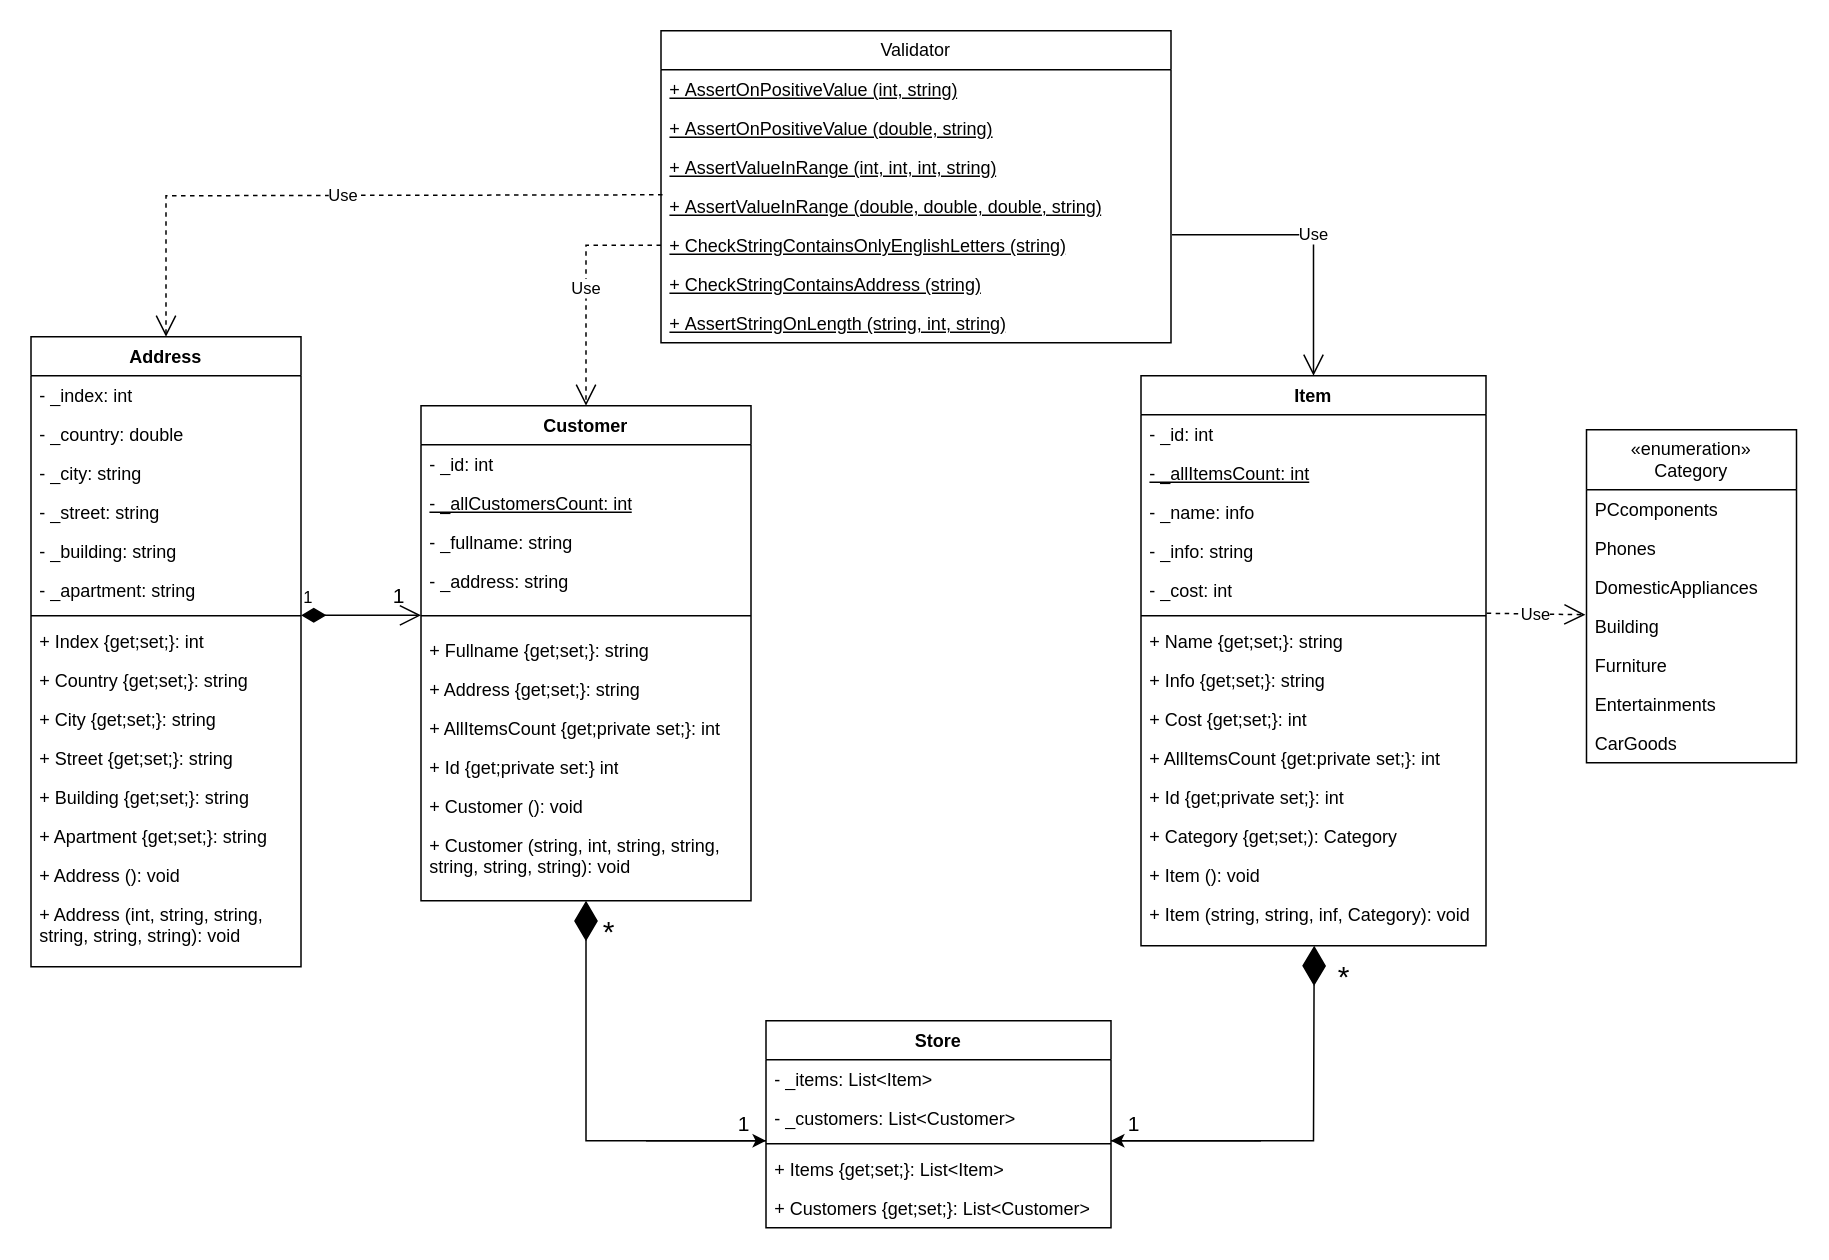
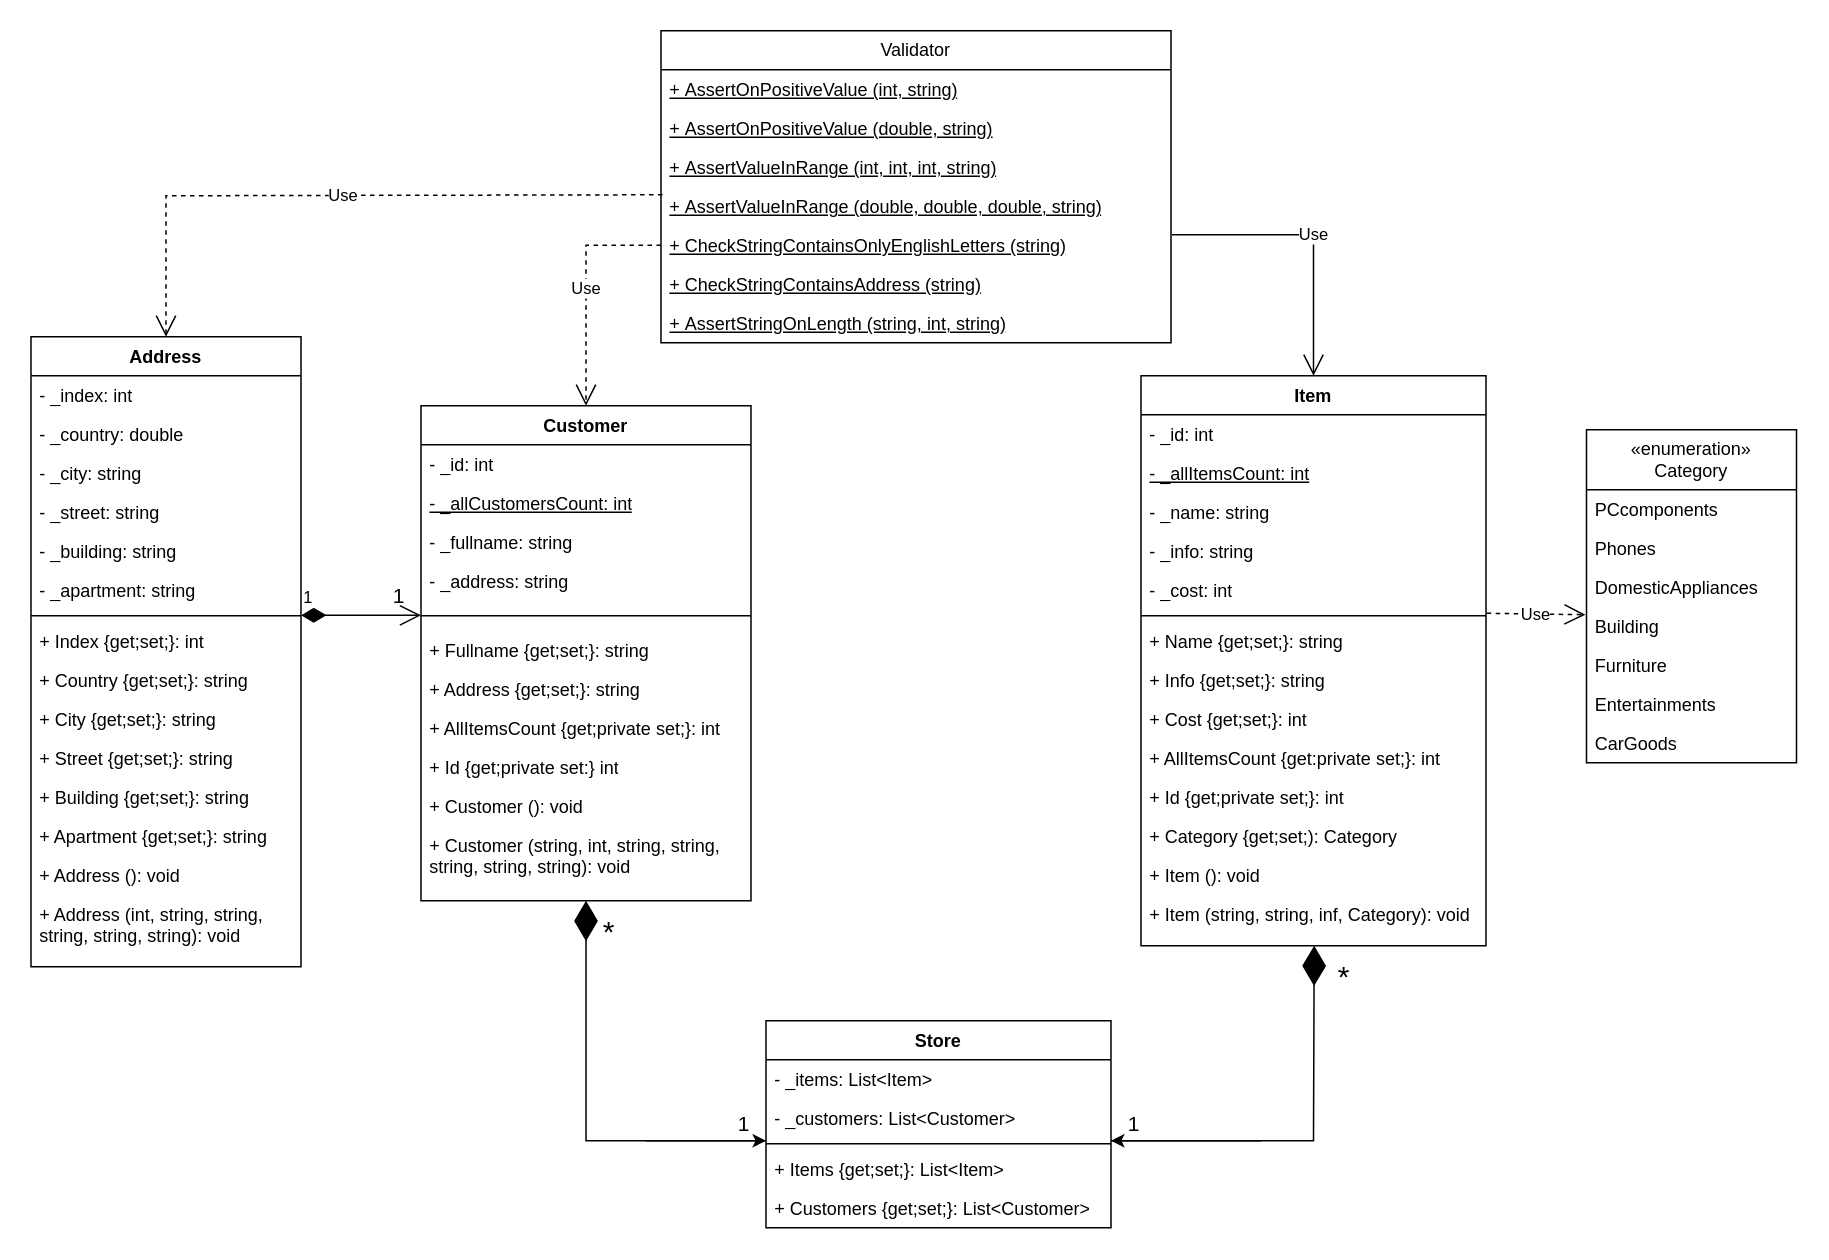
(1206, 514) -> (1216, 514)
